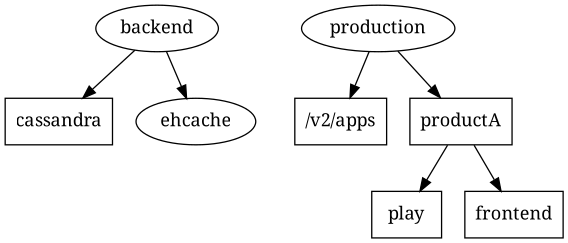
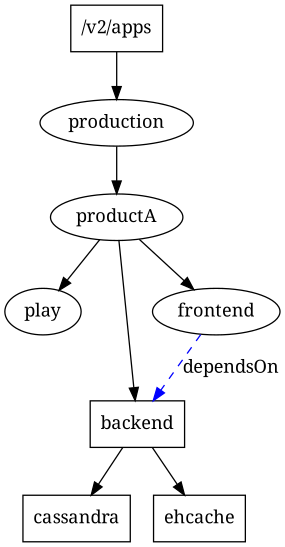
(157, 28) -> (137, 424)
(362, 69) -> (117, 69)
(196, 122) -> (199, 519)
(461, 122) -> (117, 217)
(407, 215) -> (43, 312)
(514, 215) -> (216, 312)
none -> (126, 314)
none -> (181, 362)
